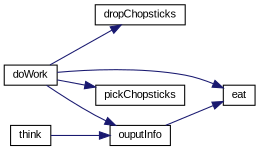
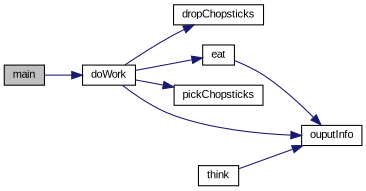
none -> (24, 75)
(189, 115) -> (277, 85)
